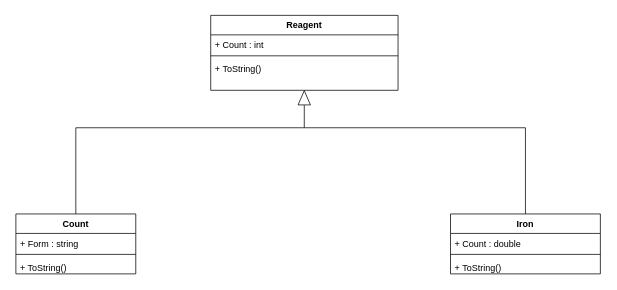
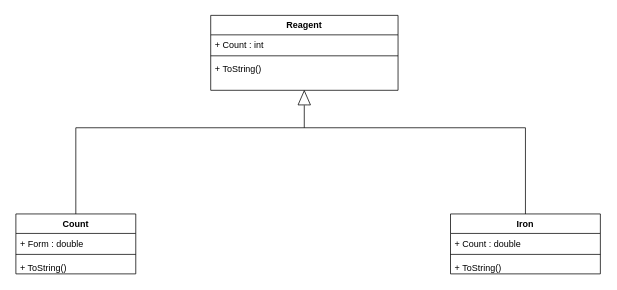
(51, 244) -> (51, 244)
